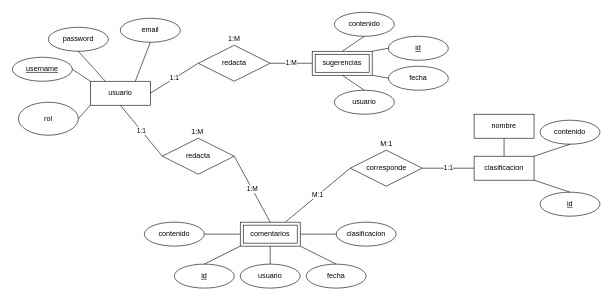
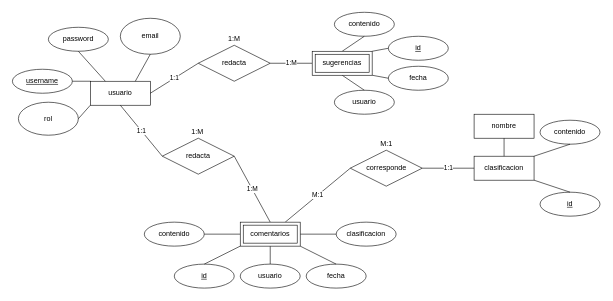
(150, 30) -> (150, 36)
(42, 69) -> (42, 81)
